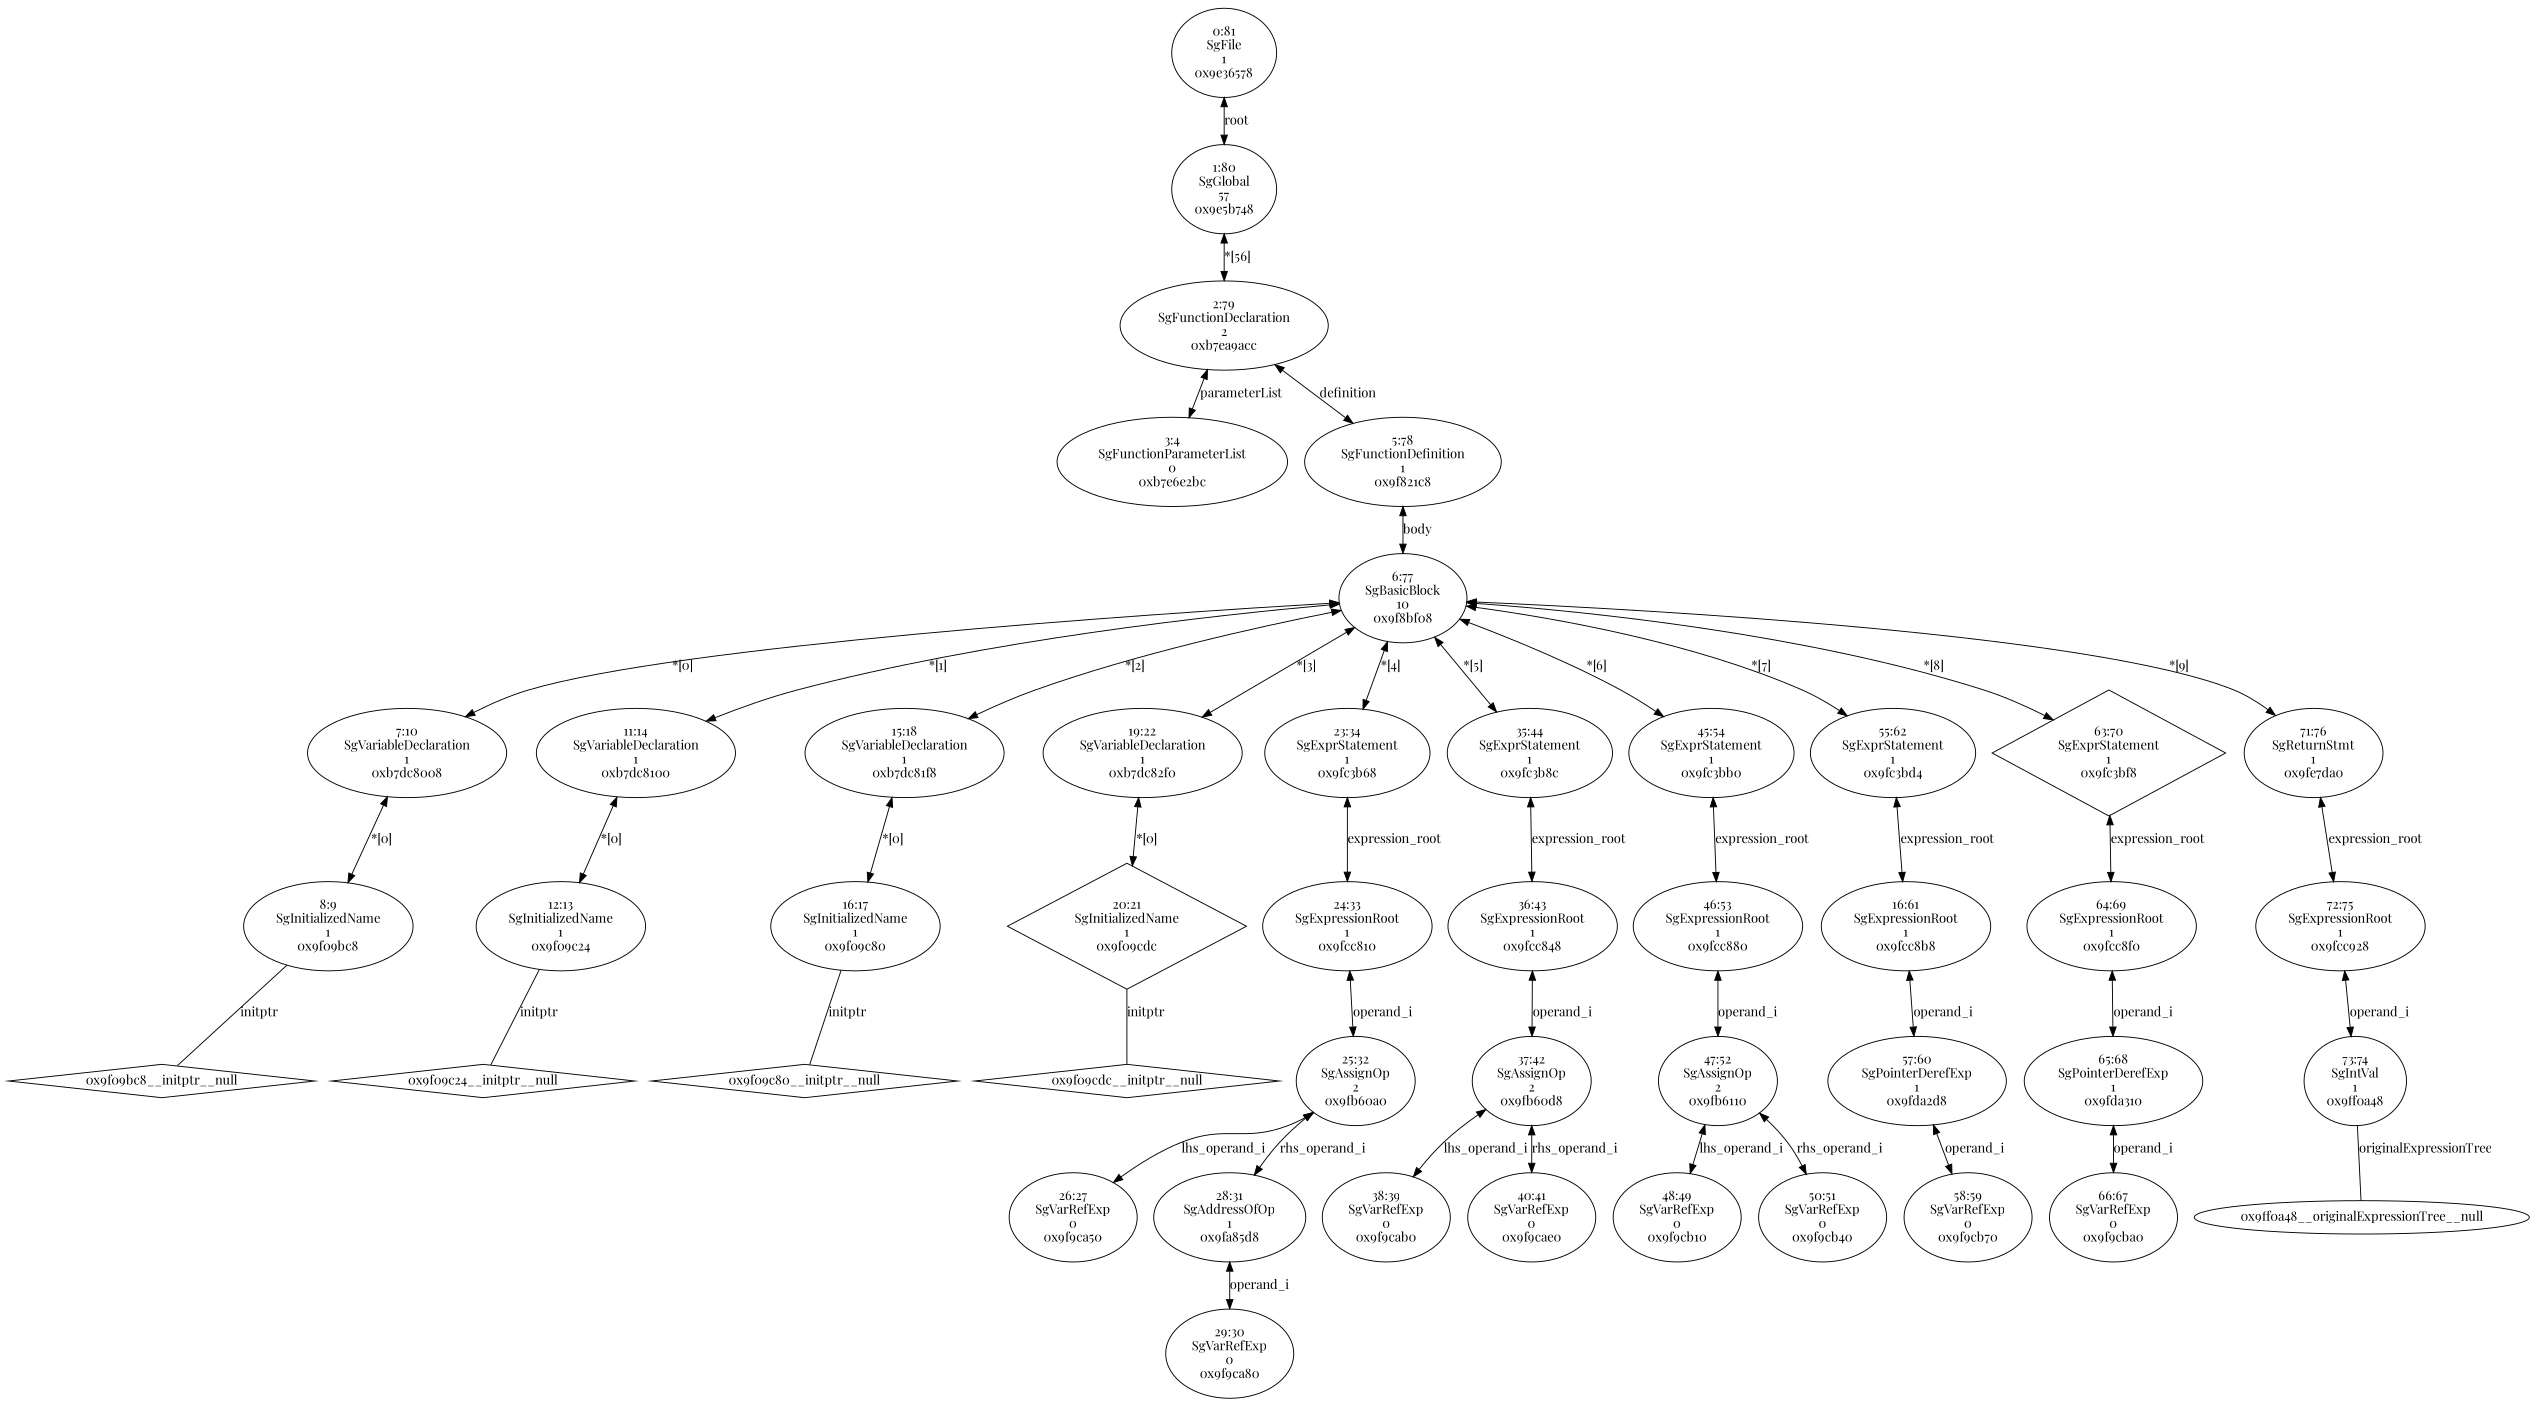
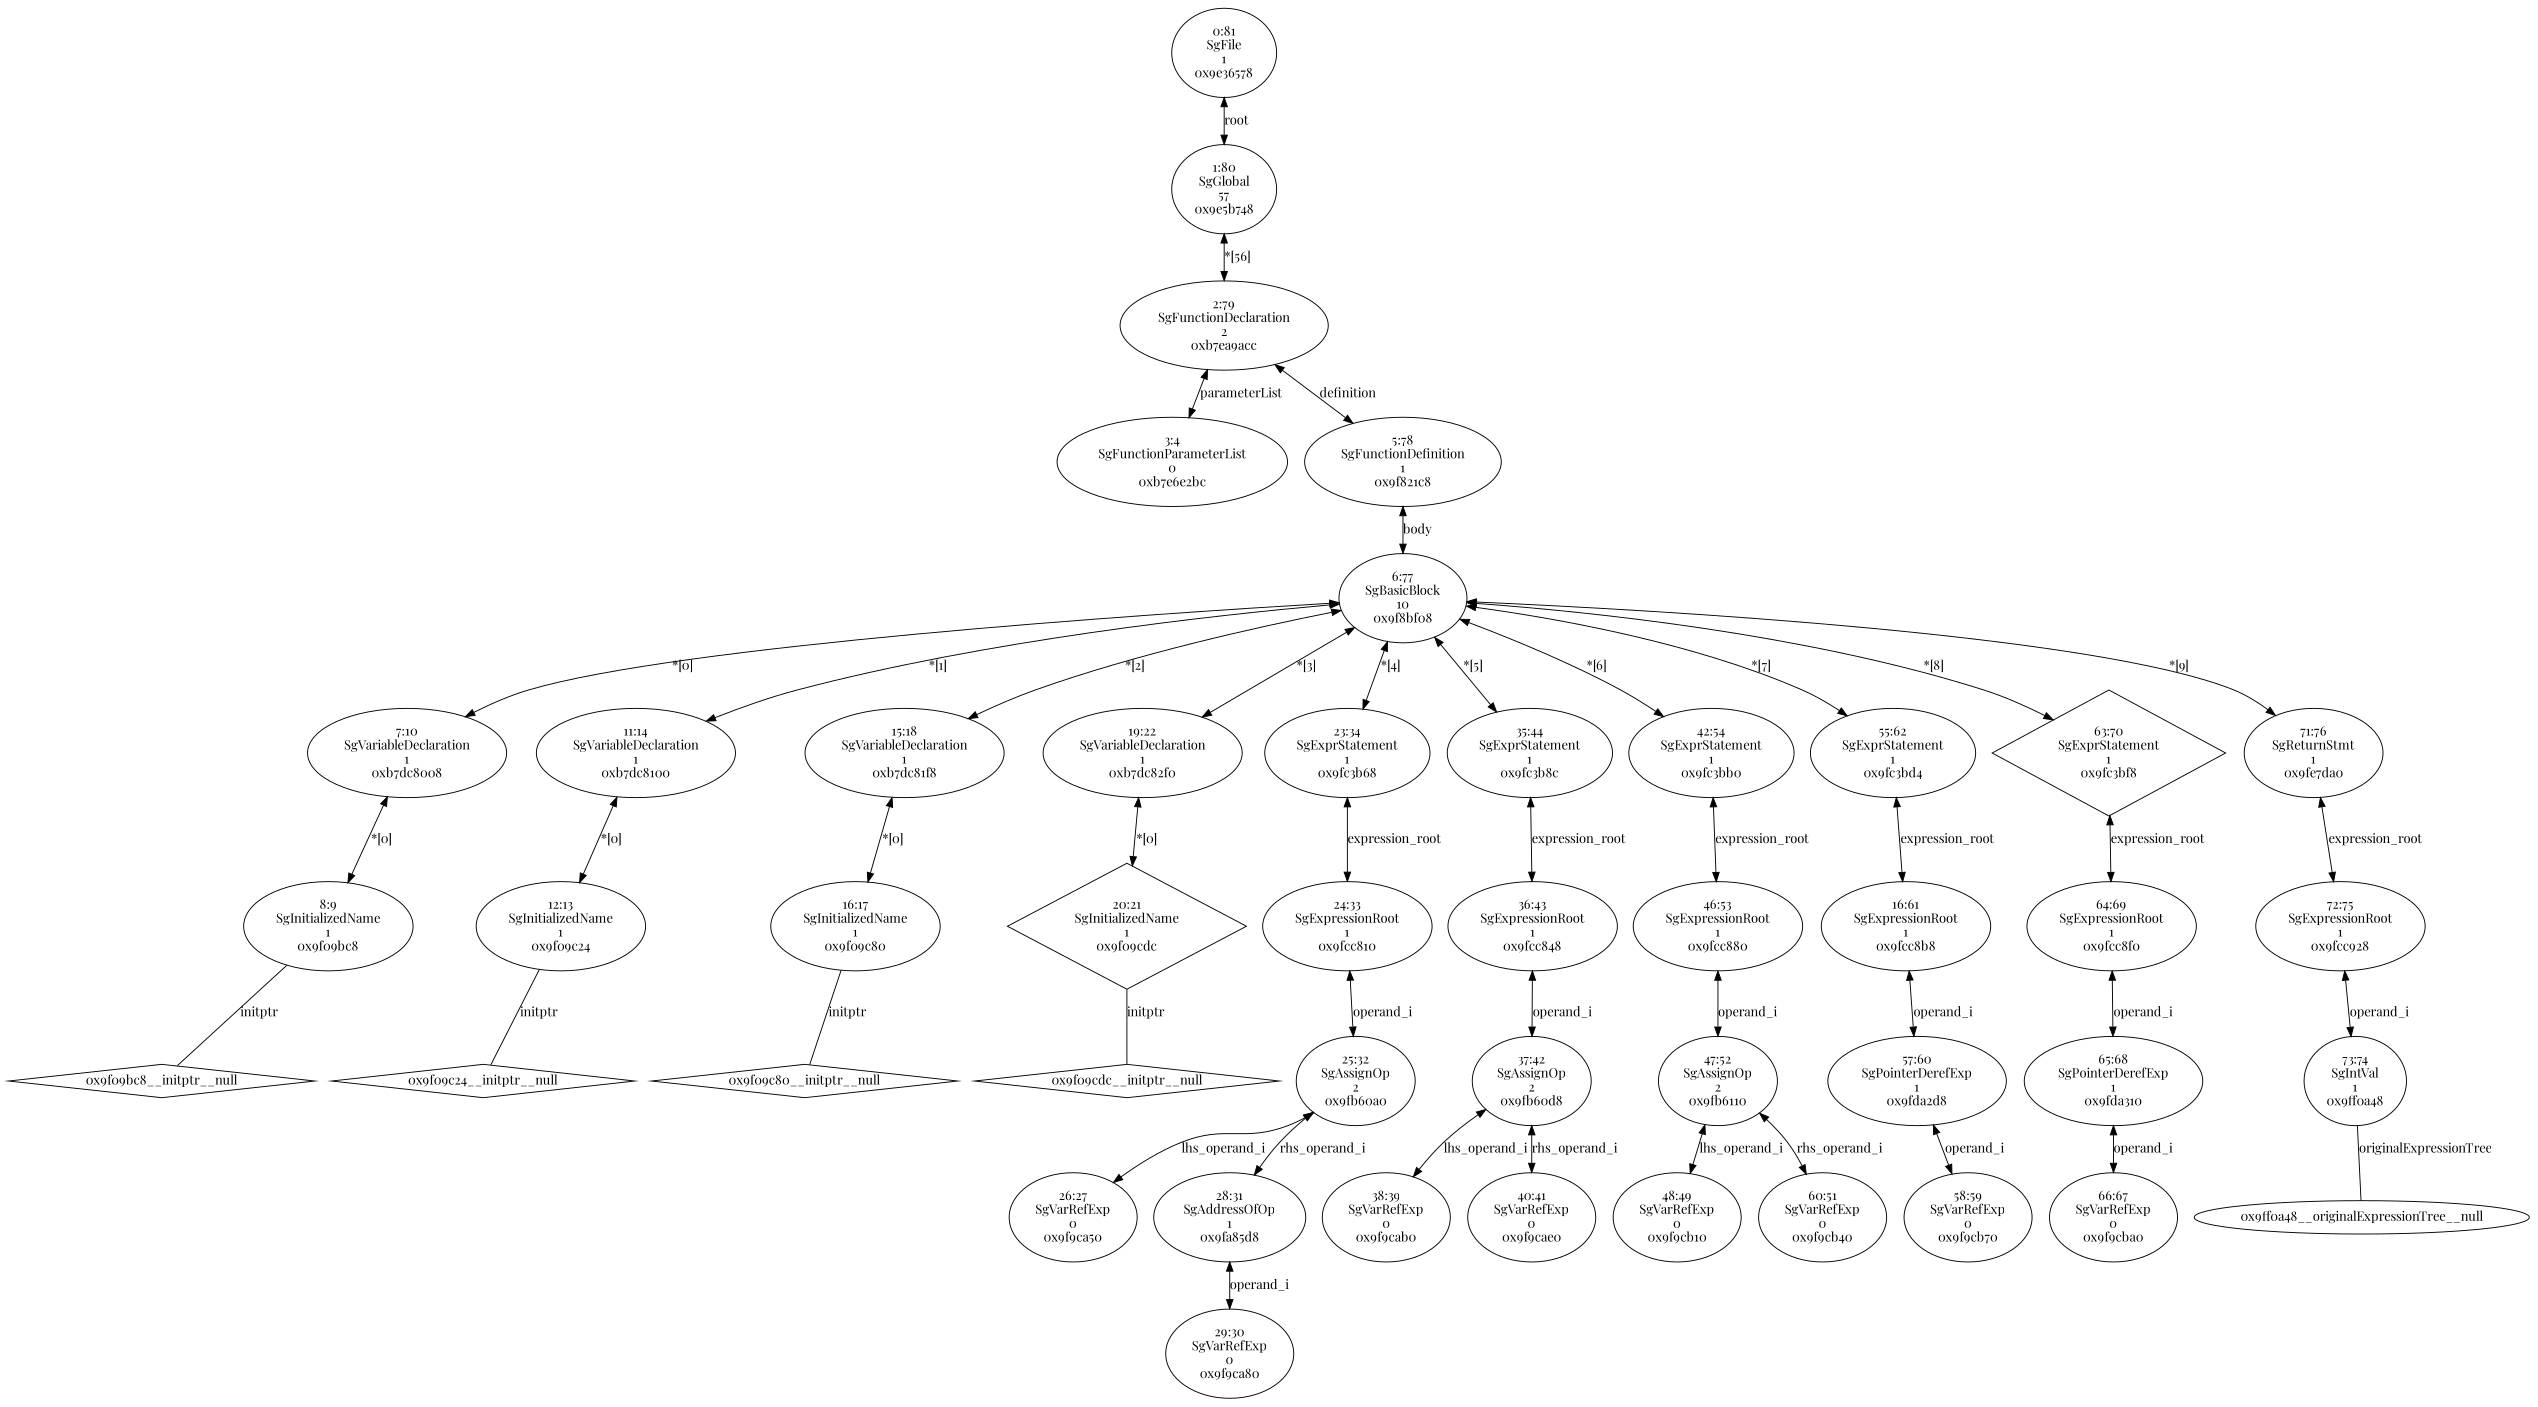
(1711, 753) -> (1711, 753)
(1823, 1217) -> (1823, 1217)
